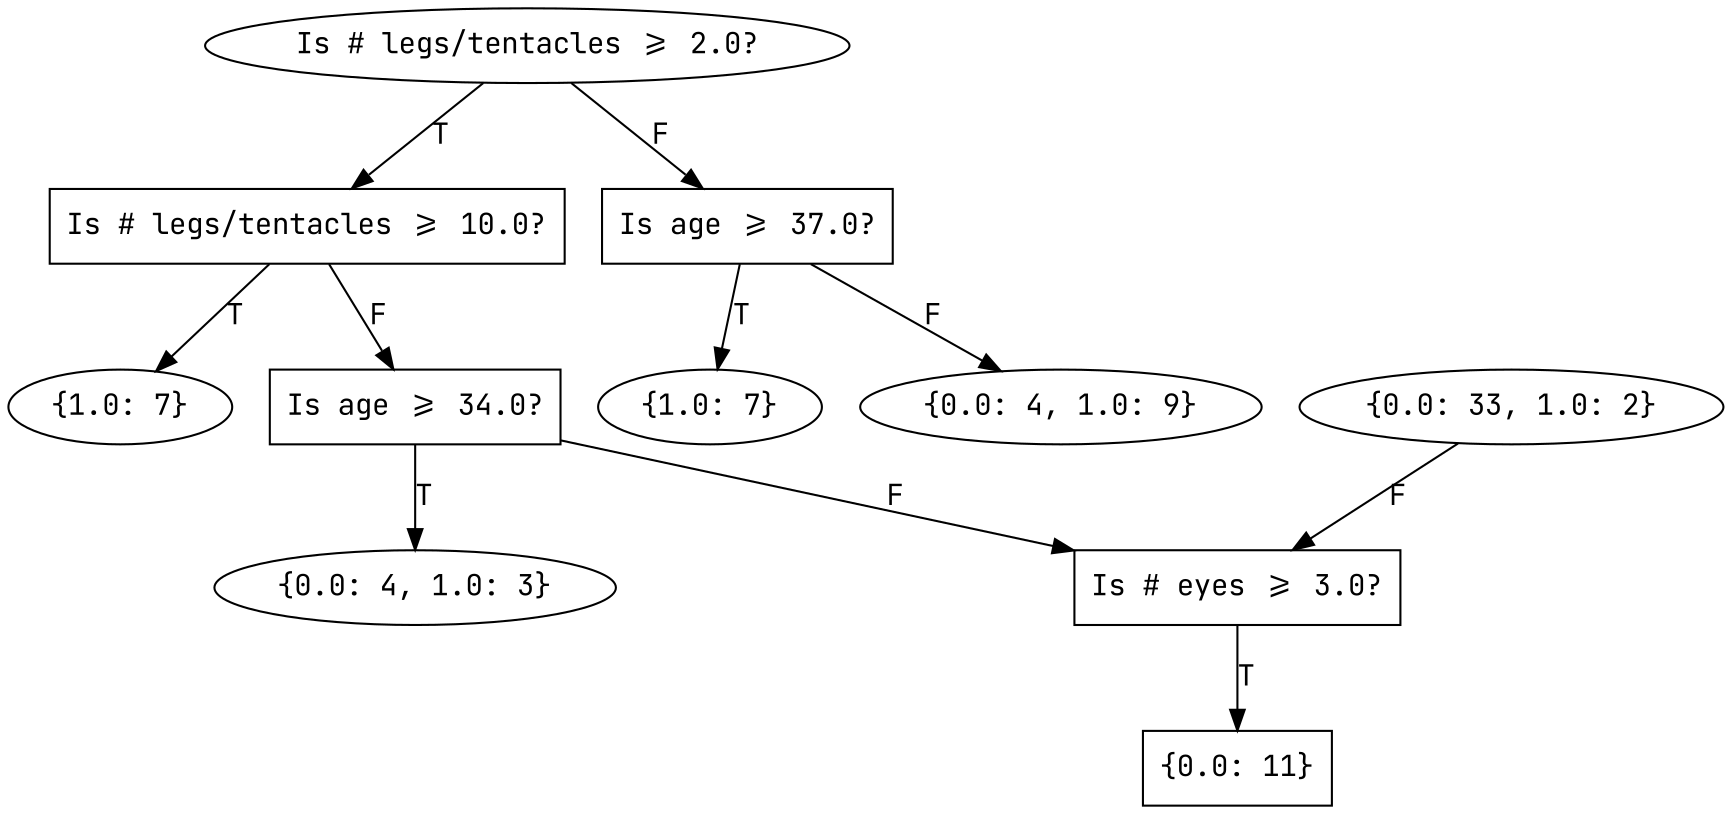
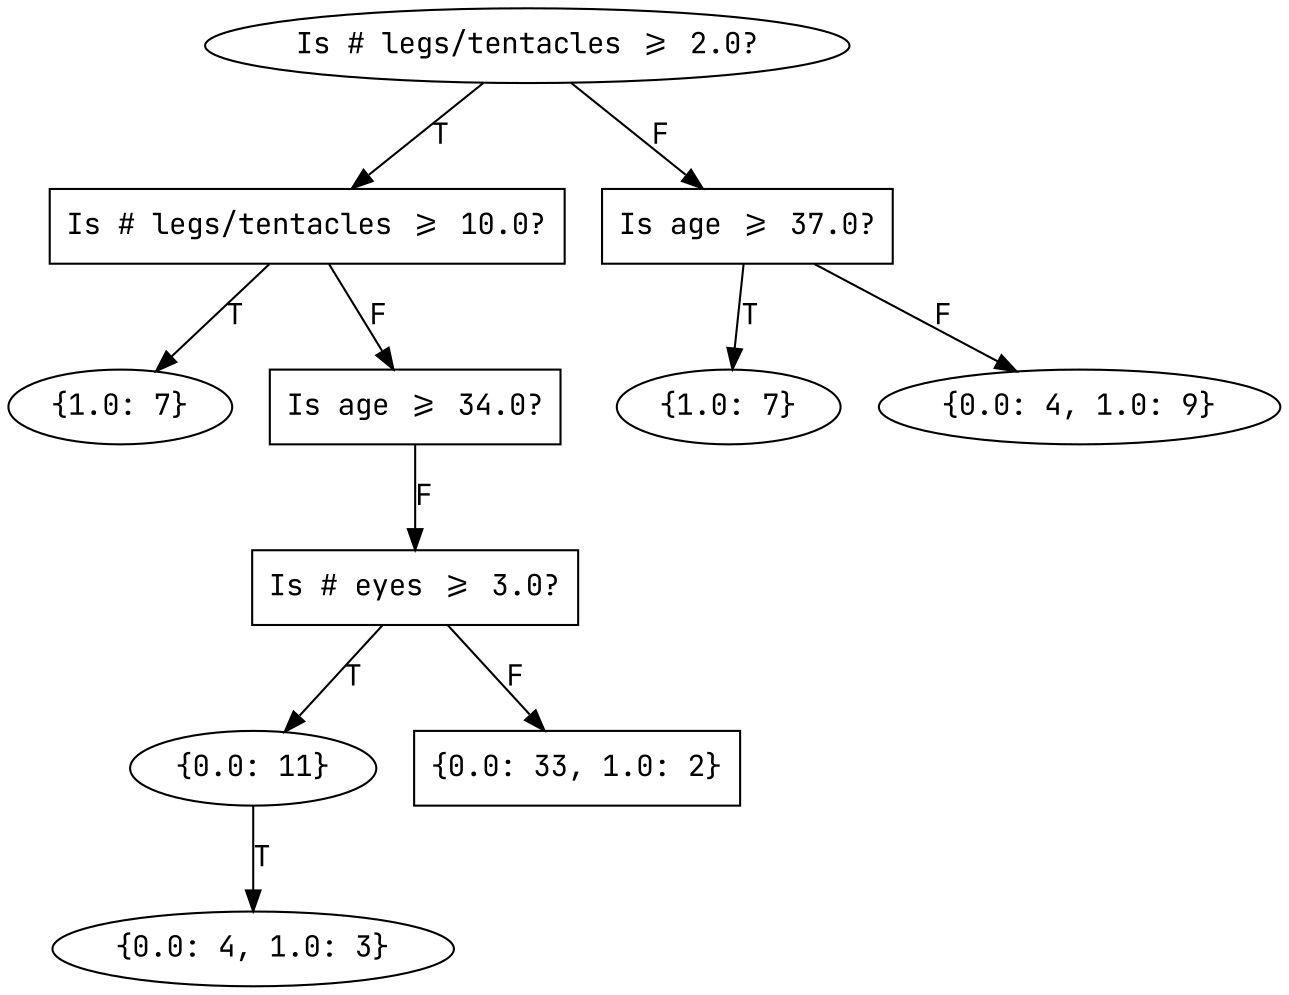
(1512, 407) -> (577, 768)
(415, 487) -> (253, 848)
(1384, 491) -> (489, 670)
(1237, 768) -> (253, 768)
